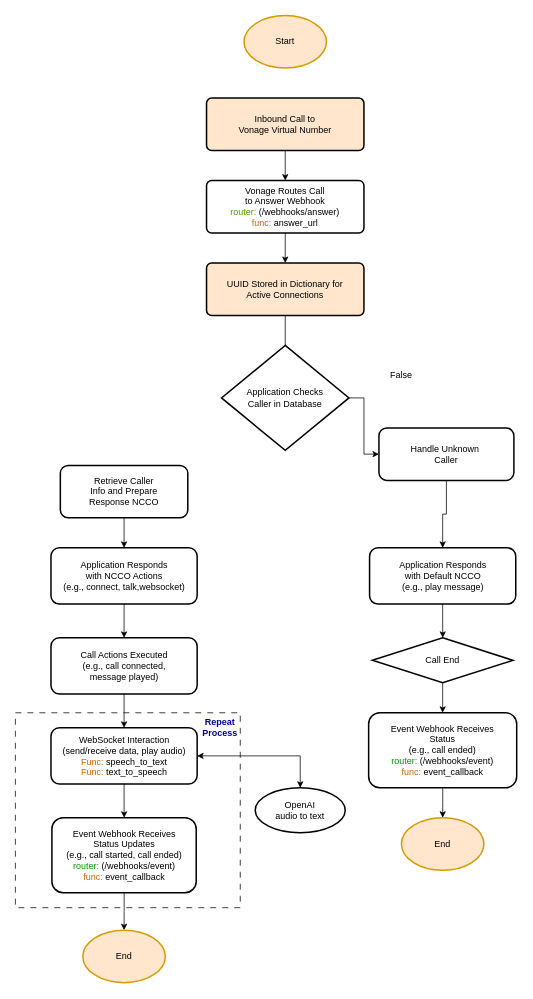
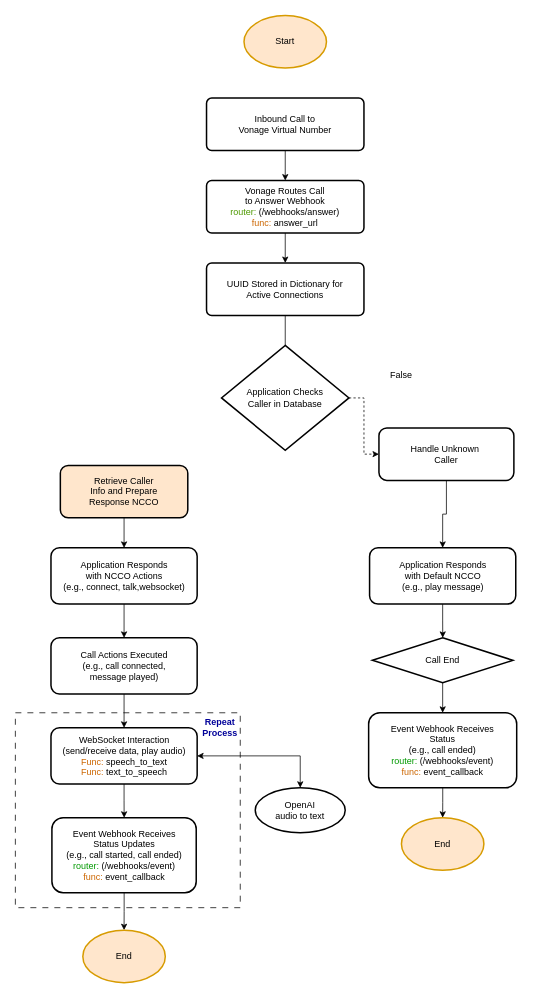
(285, 124) -> (285, 124)
(285, 289) -> (285, 289)
(364, 423) -> (364, 423)
(124, 492) -> (124, 492)
